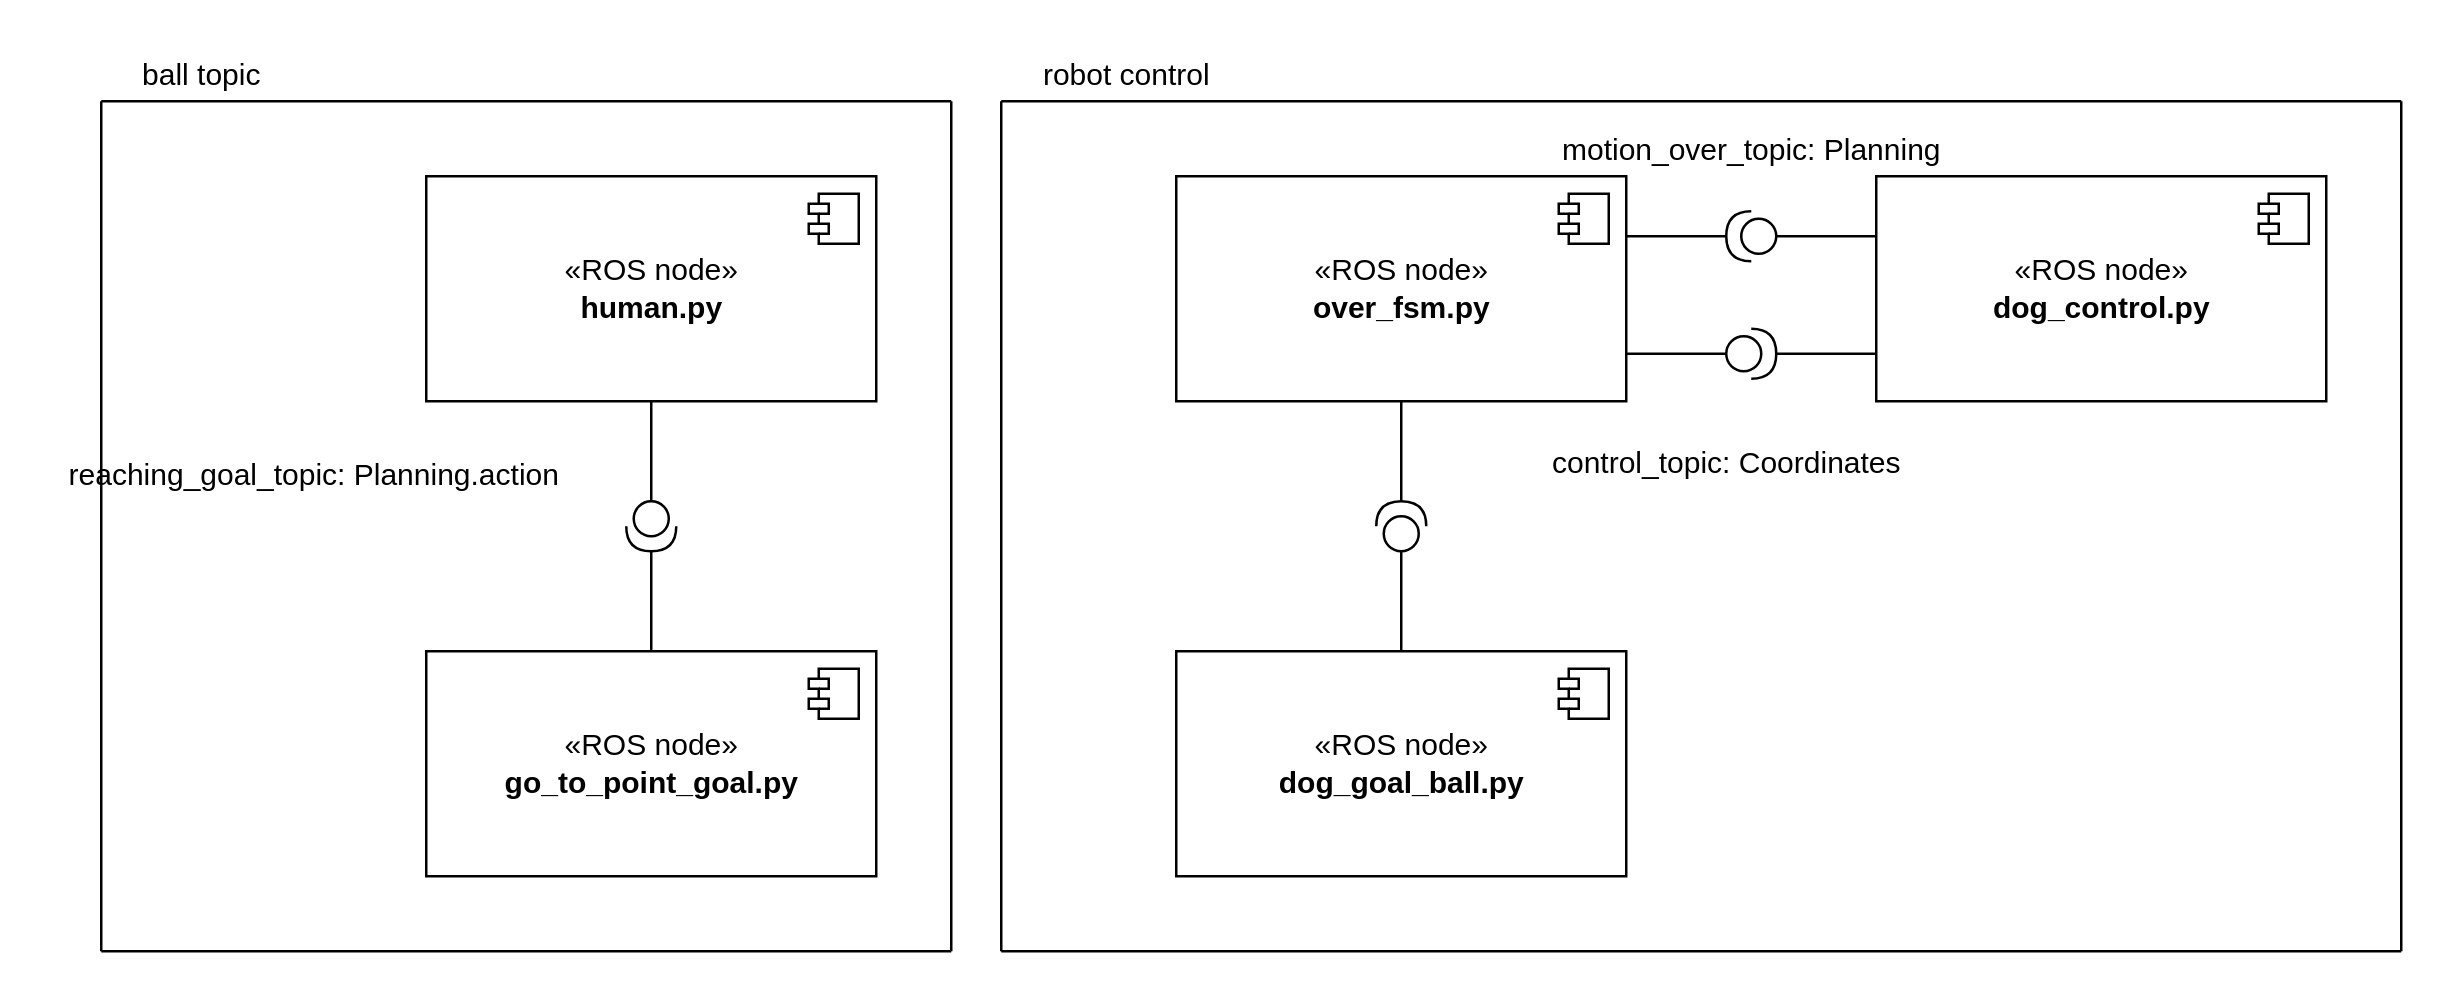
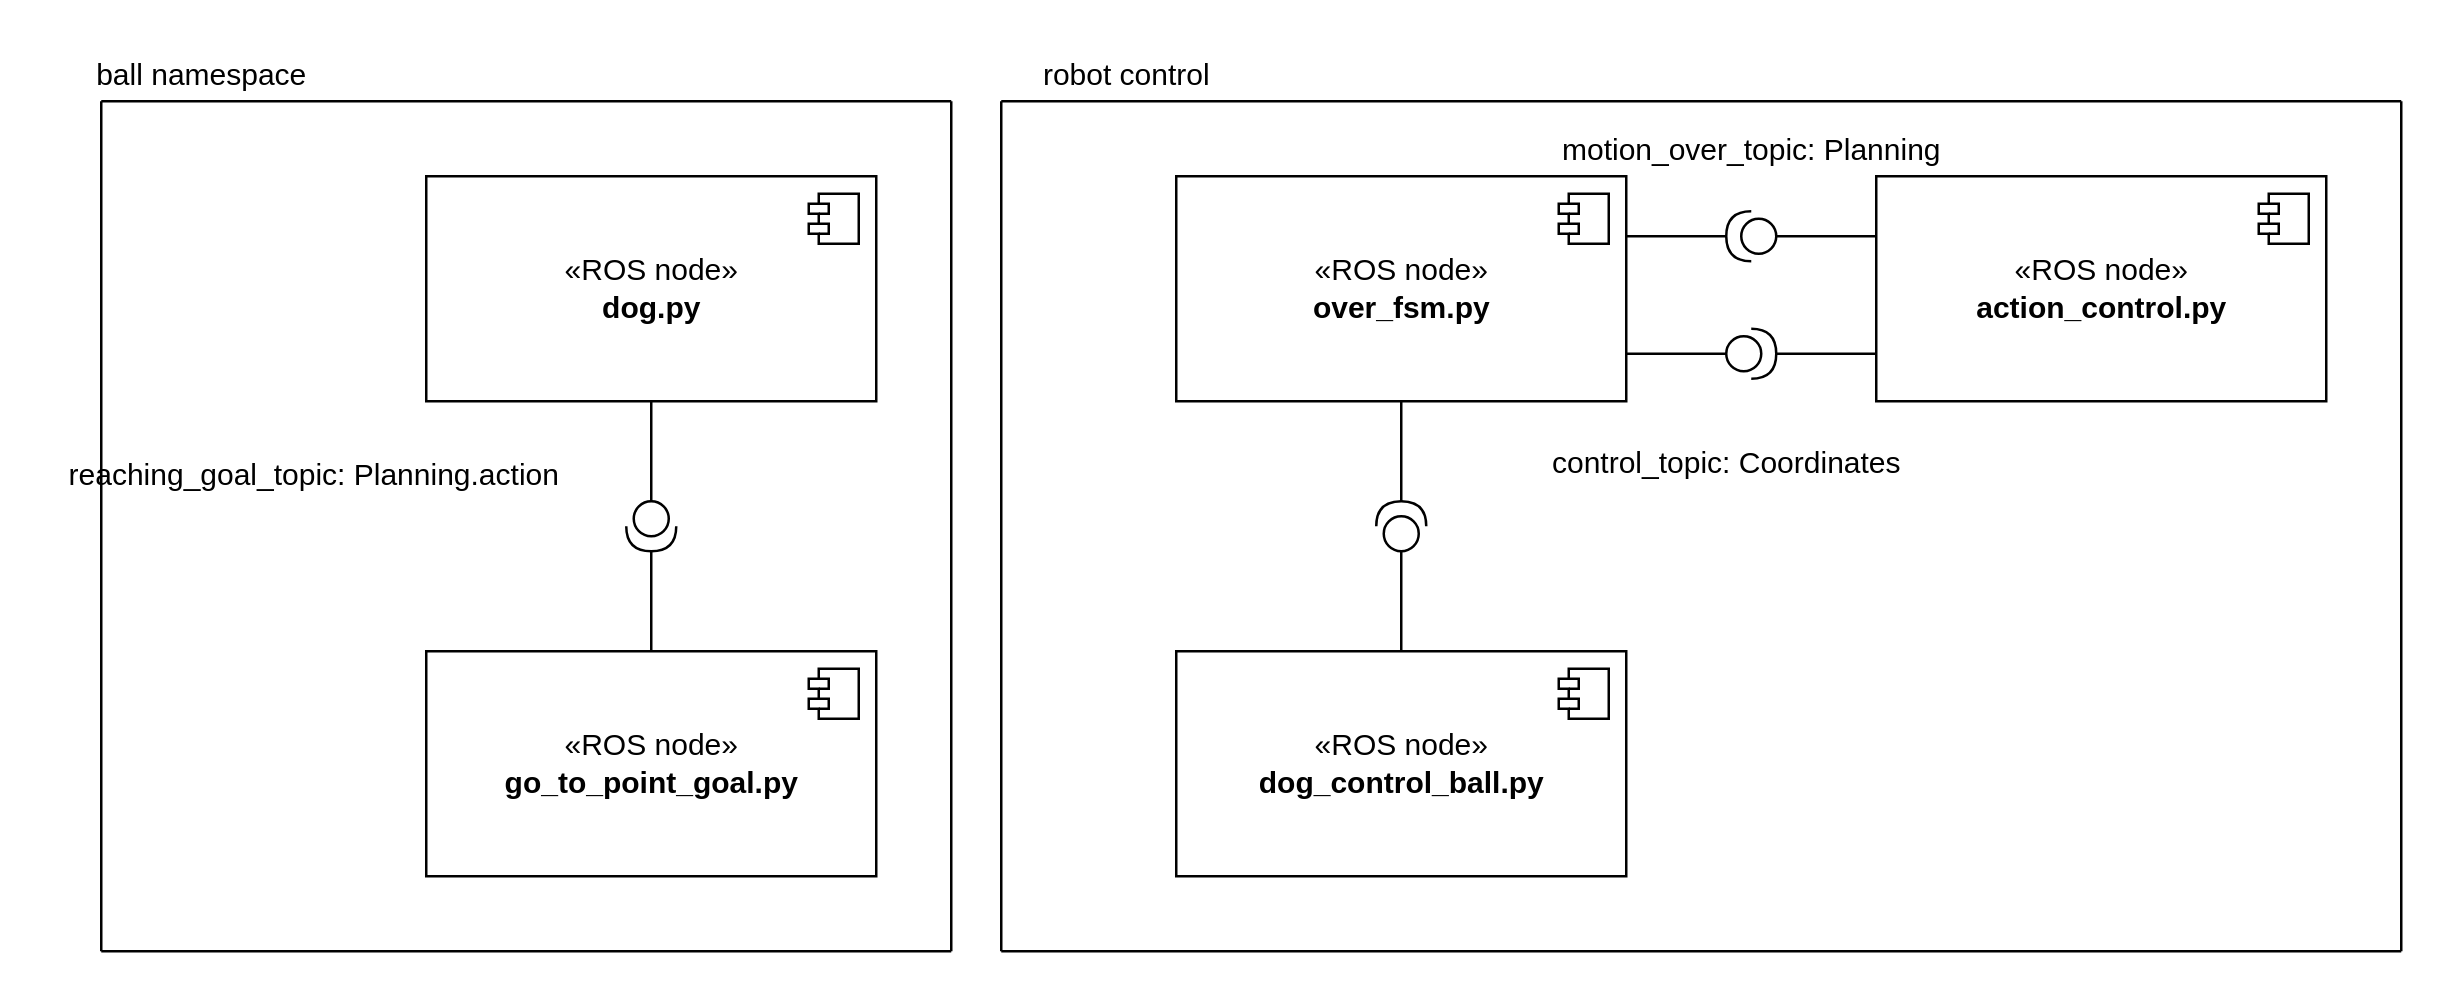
(203, 76) -> (203, 76)
(653, 289) -> (653, 289)
(2103, 289) -> (2103, 289)
(1403, 764) -> (1403, 764)
